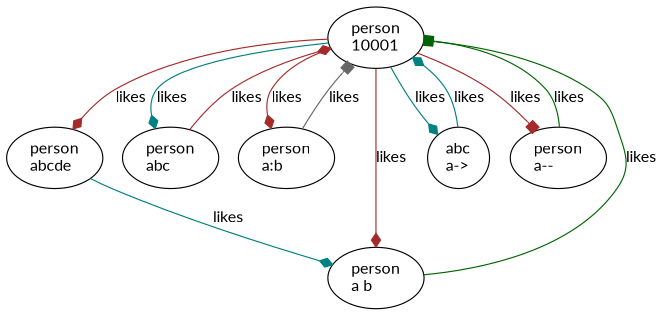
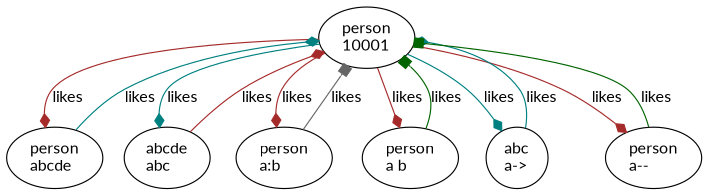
(477, 81) -> (520, 72)
(171, 158) -> (167, 158)
(203, 223) -> (182, 66)
